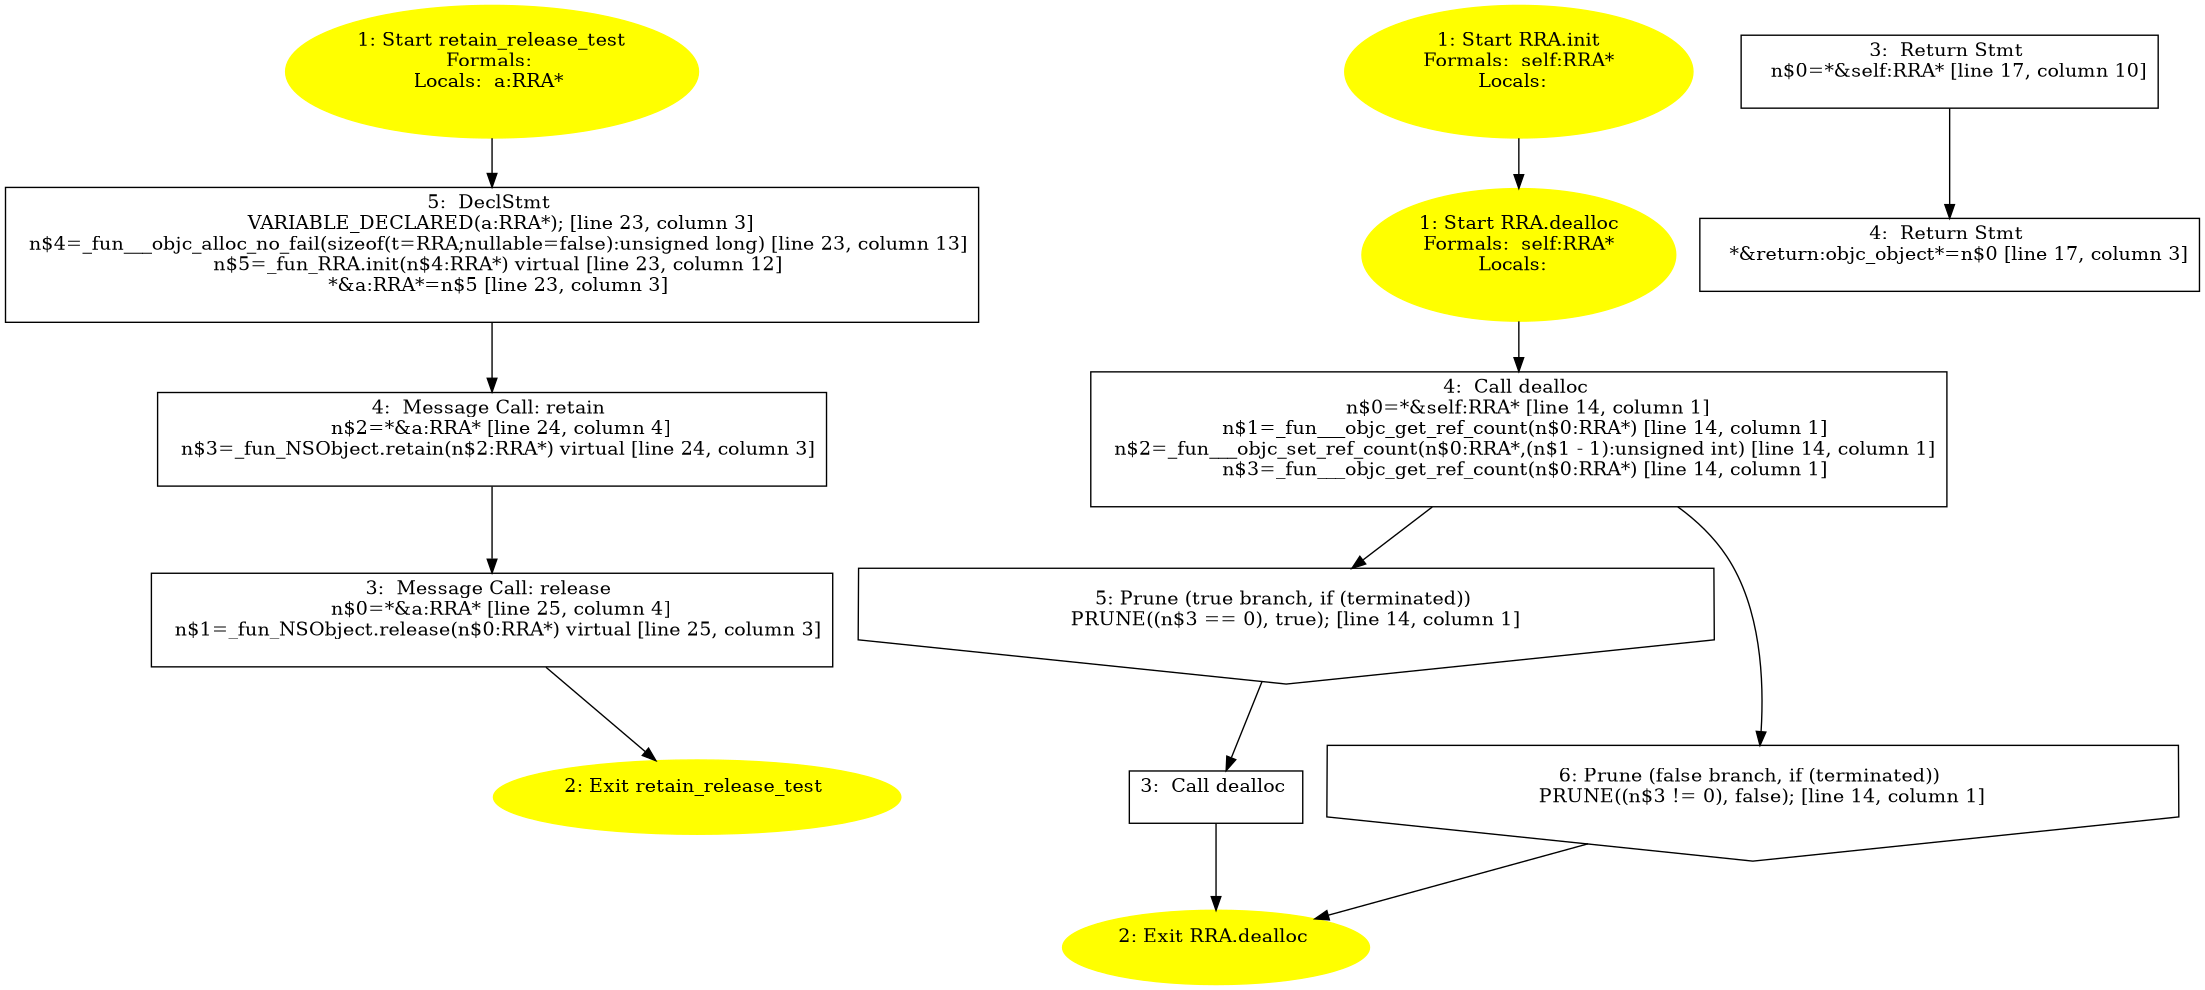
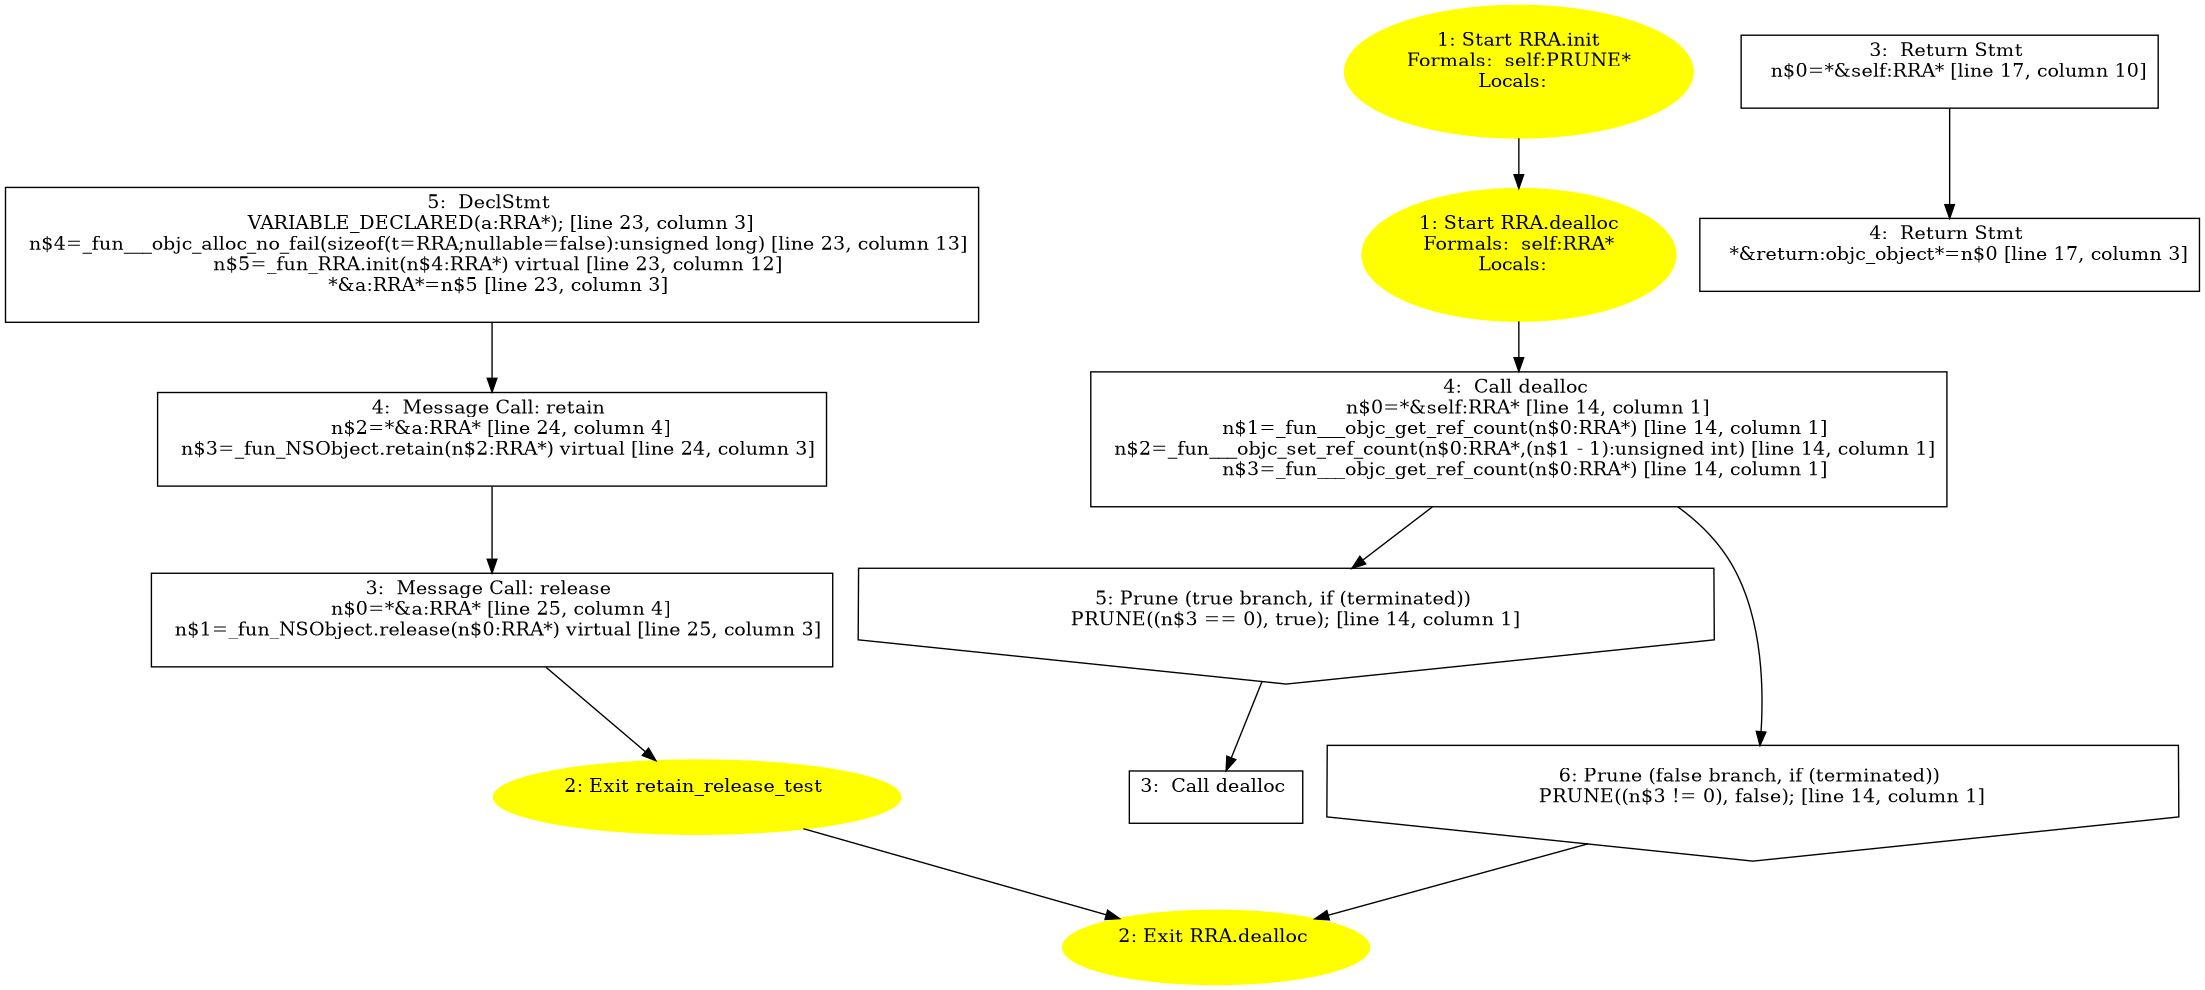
(492, 72) -> none
(1519, 72) -> (1519, 72)
(1216, 860) -> (955, 872)
